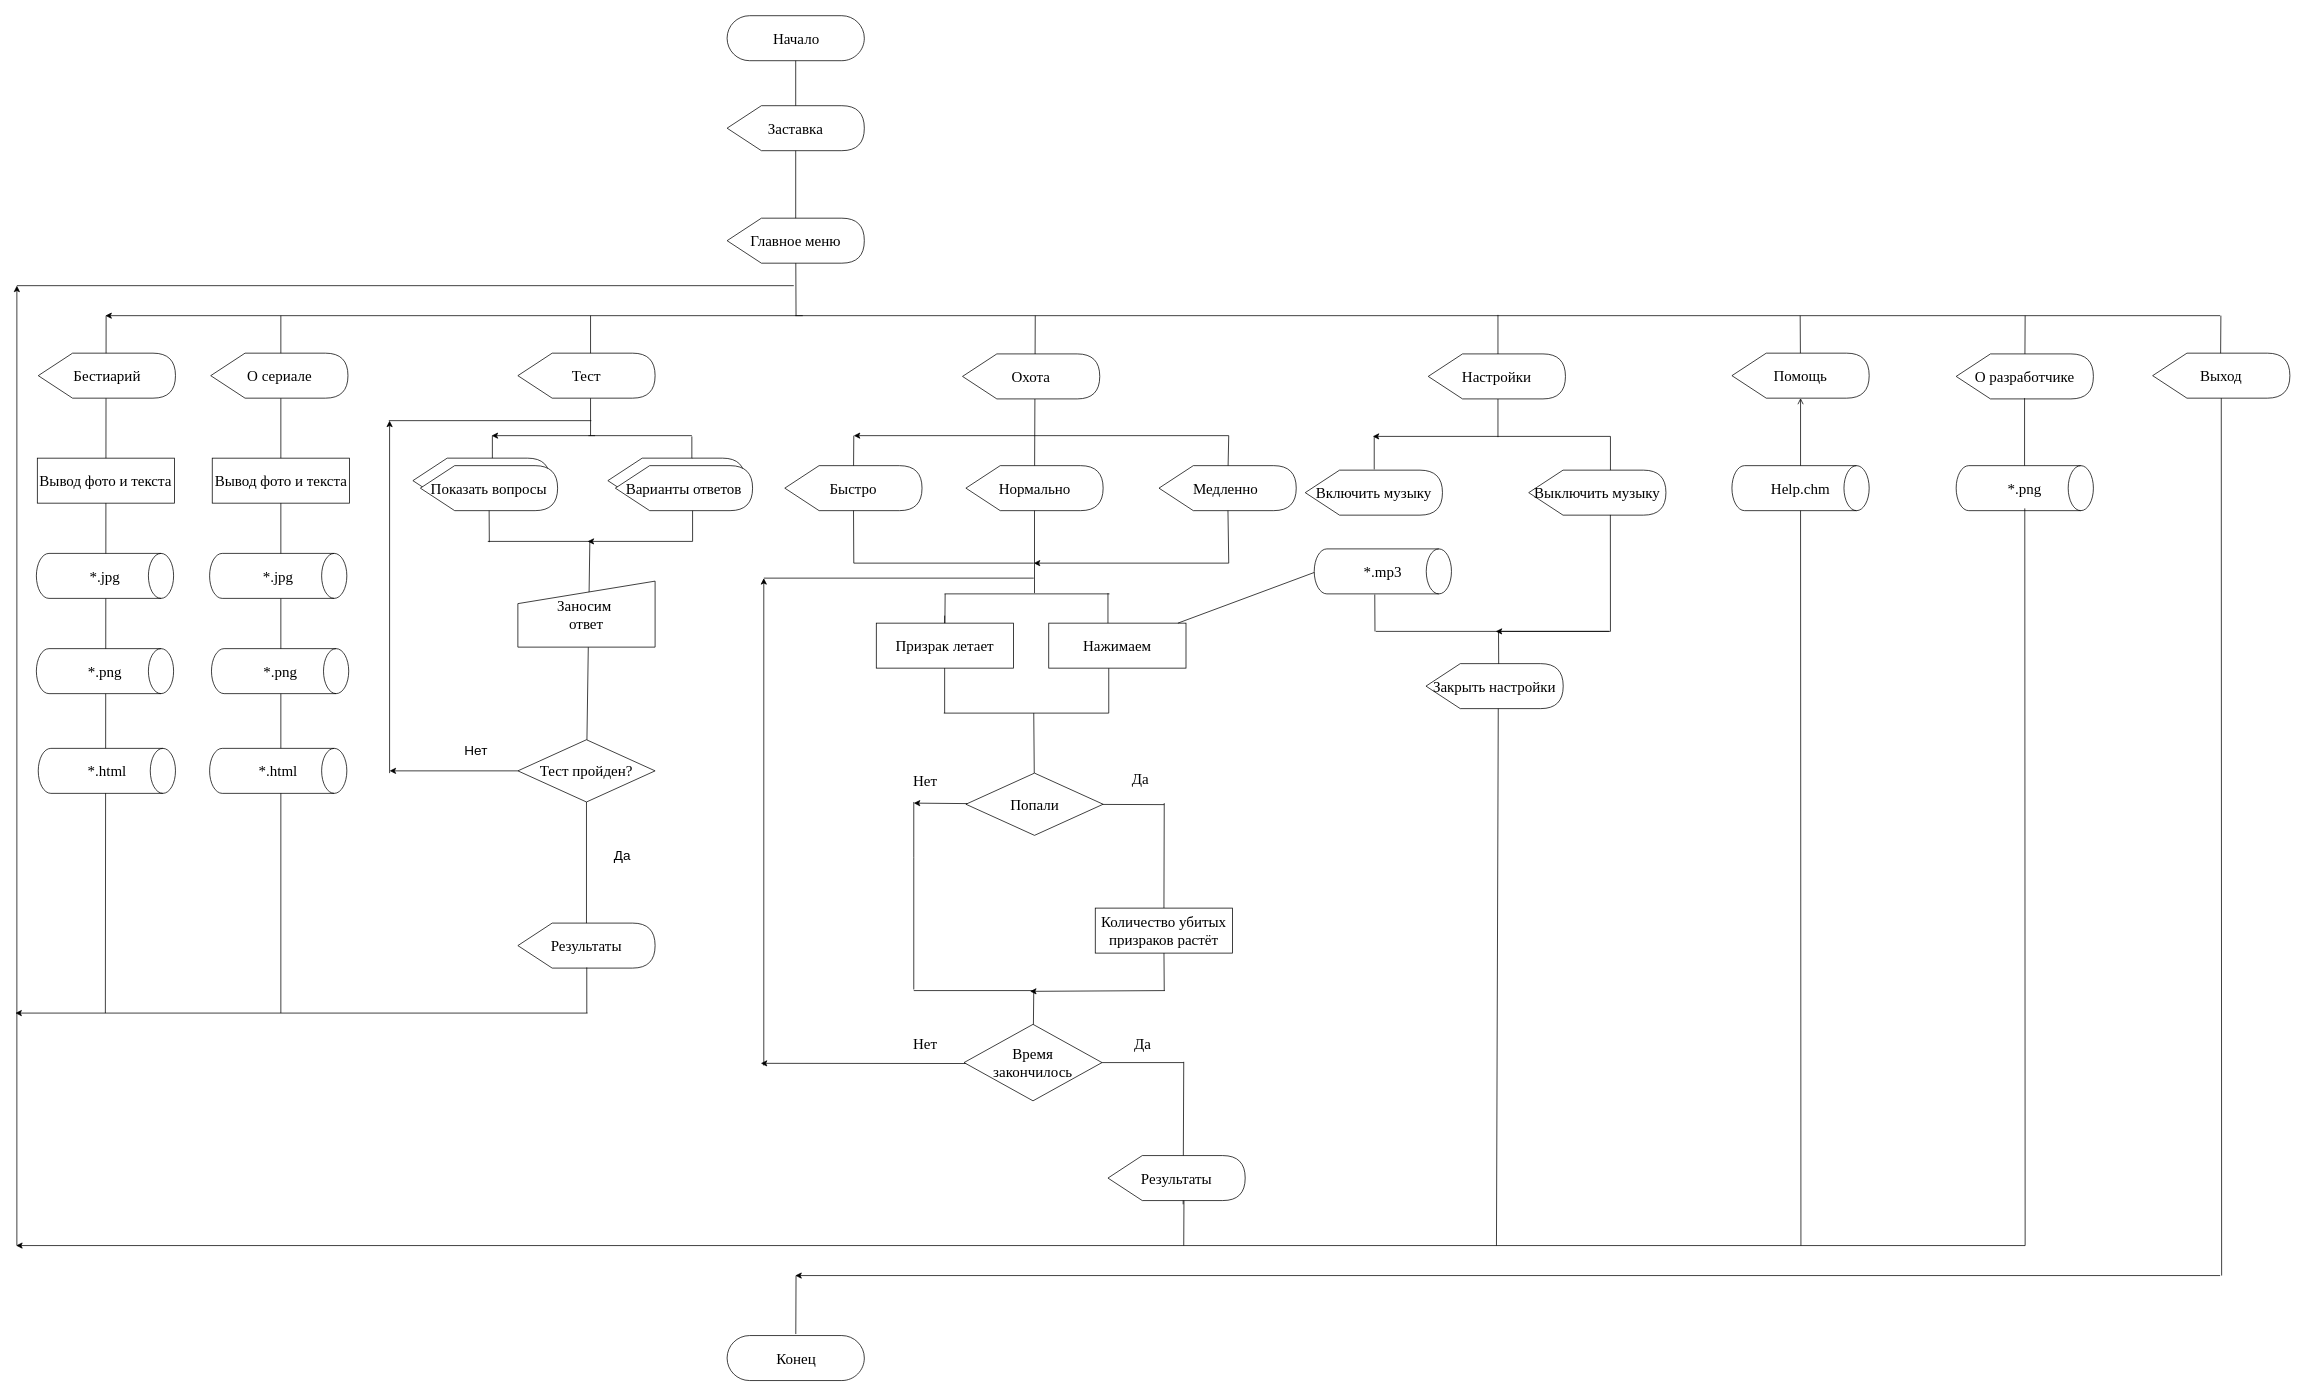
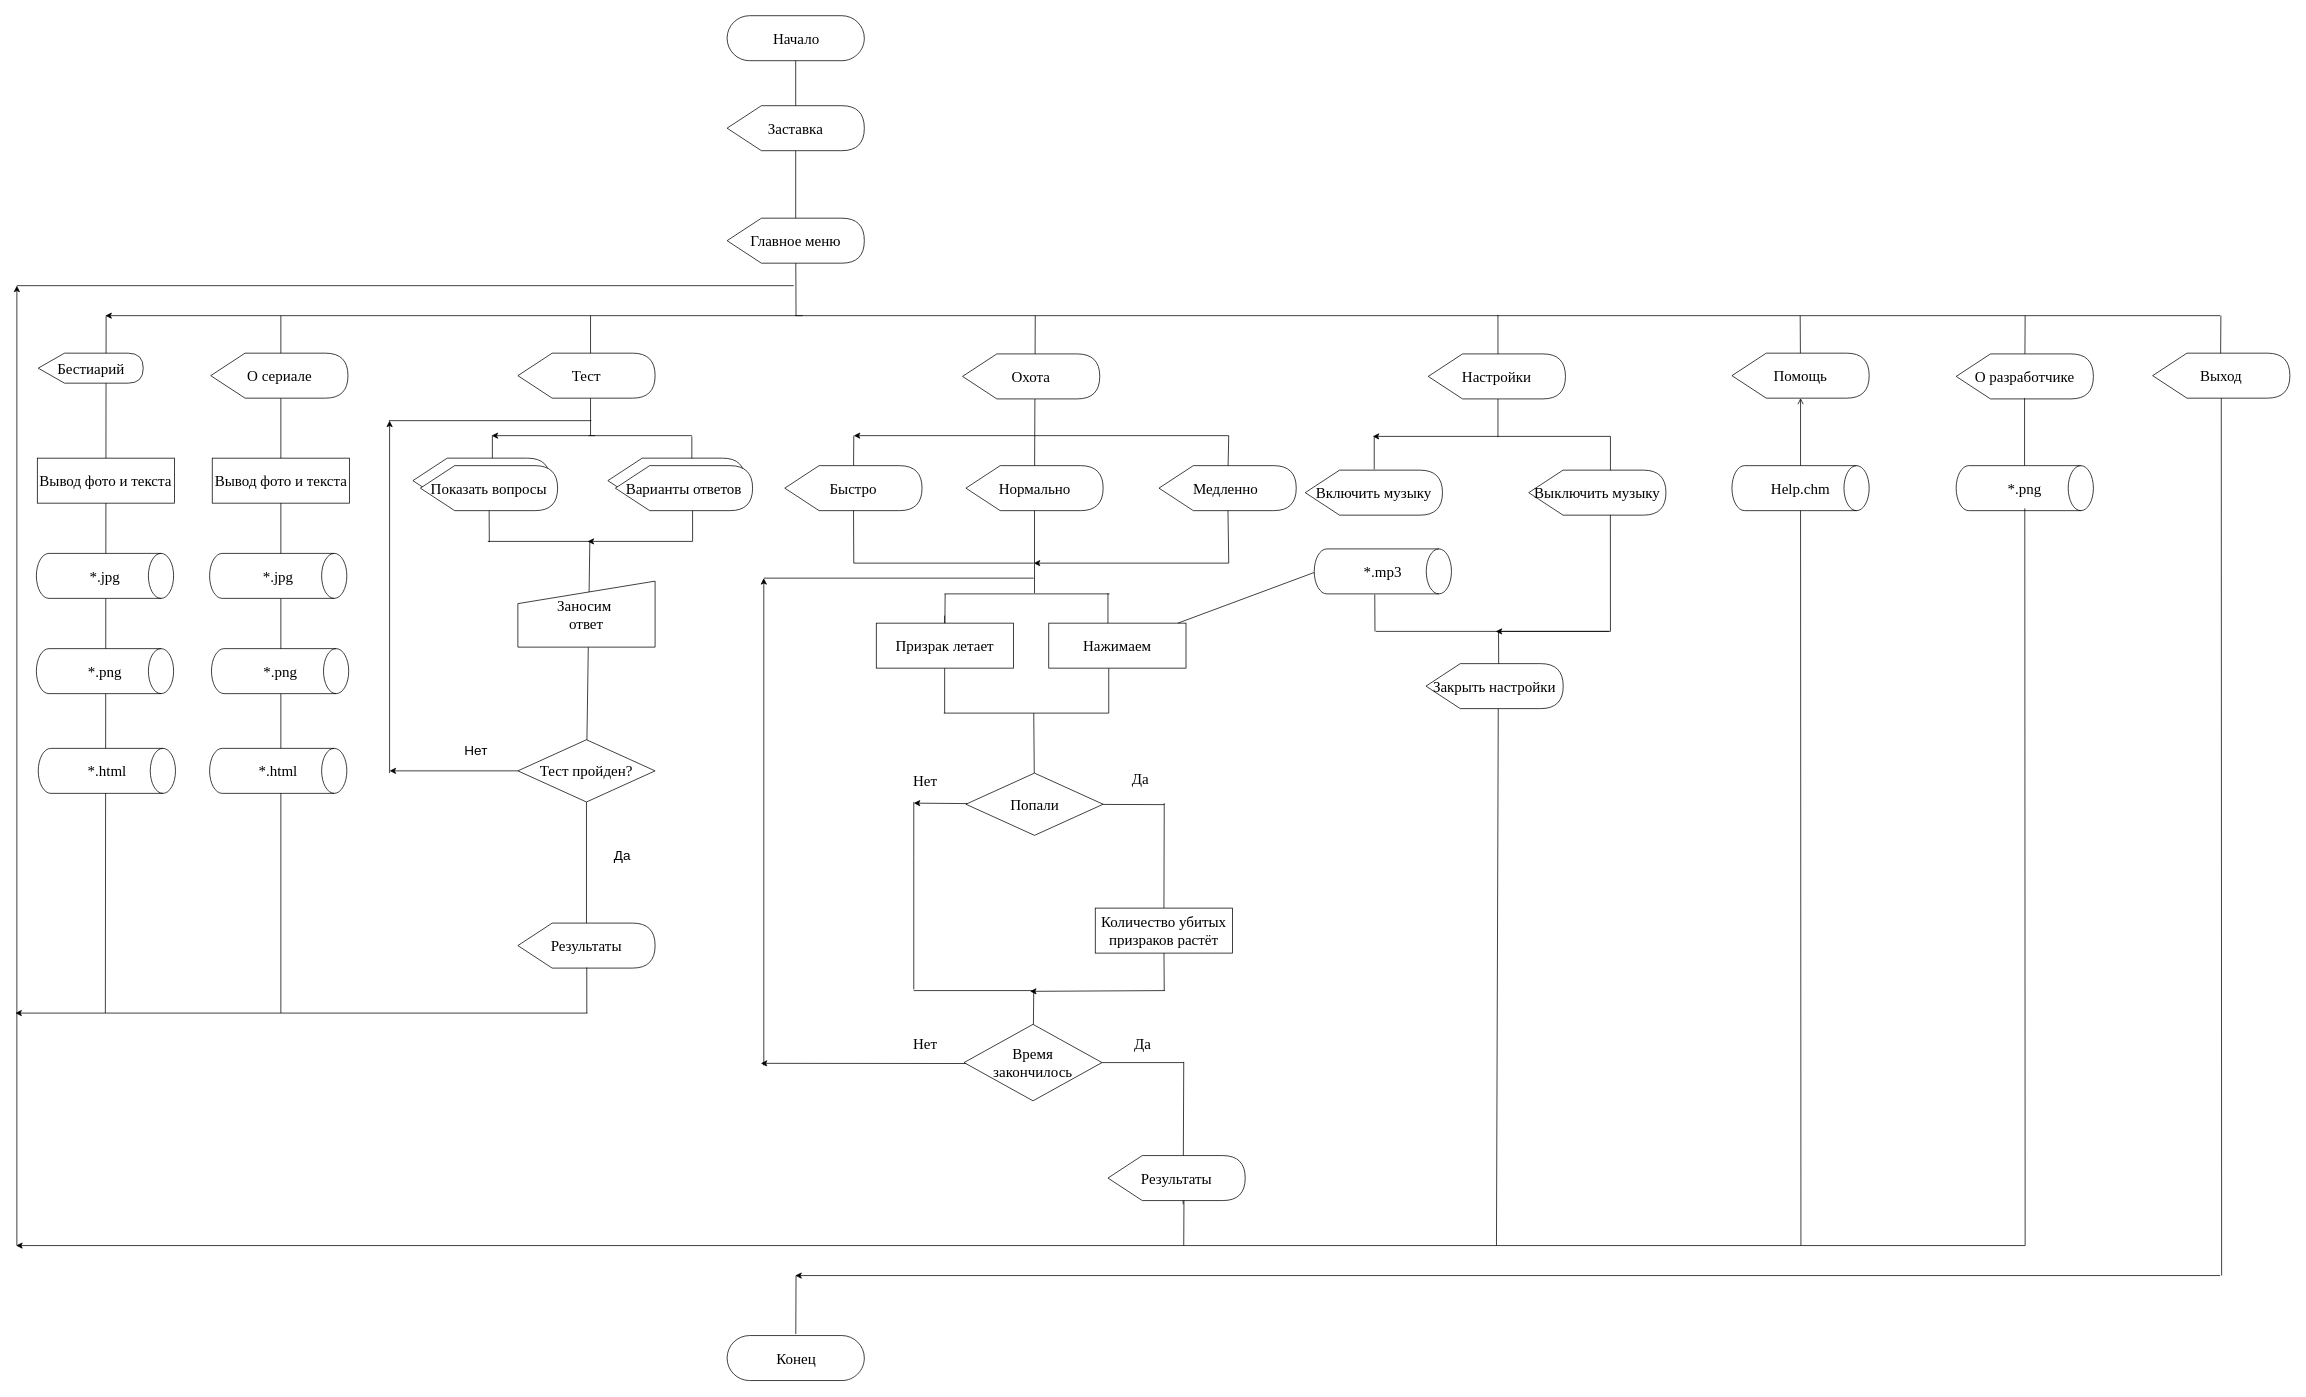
(107, 375) -> (91, 368)
